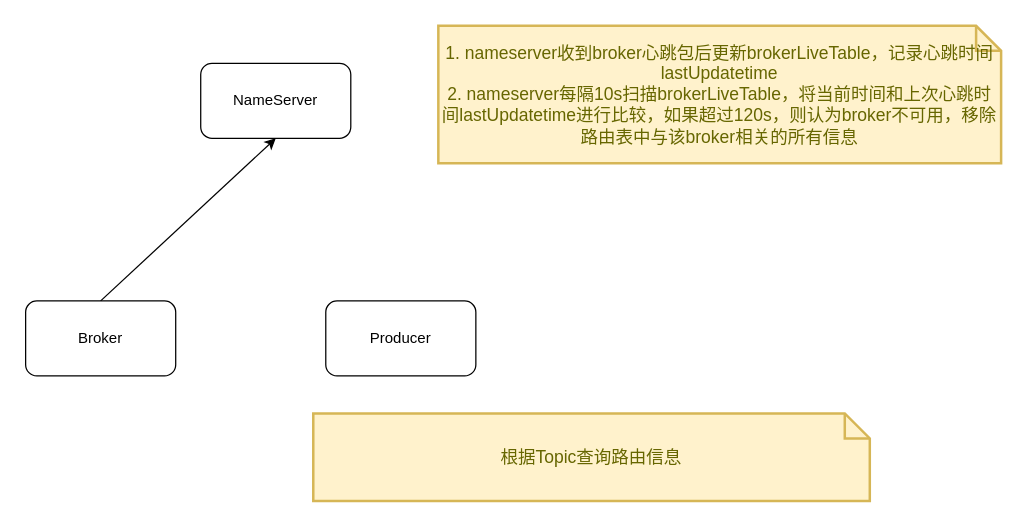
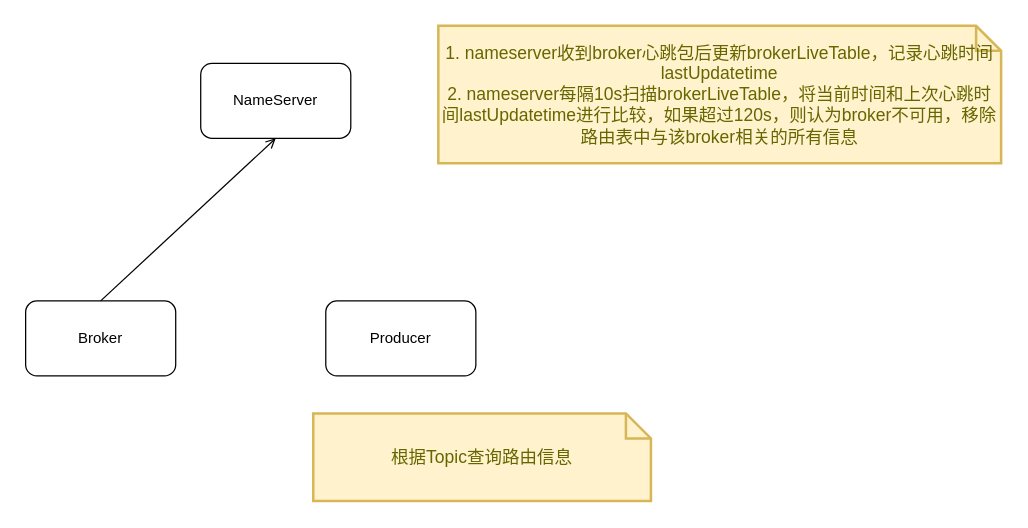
(268, 145) -> (271, 143)
(591, 457) -> (482, 457)
